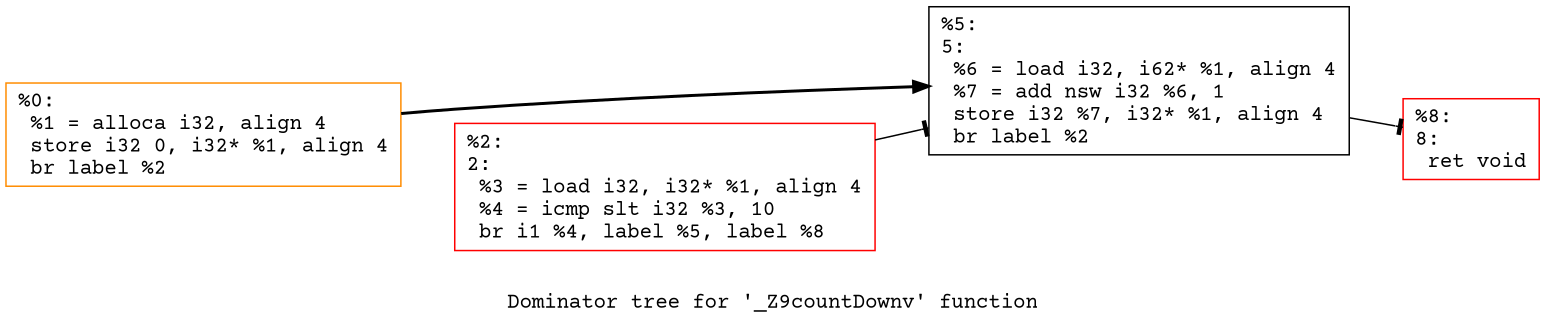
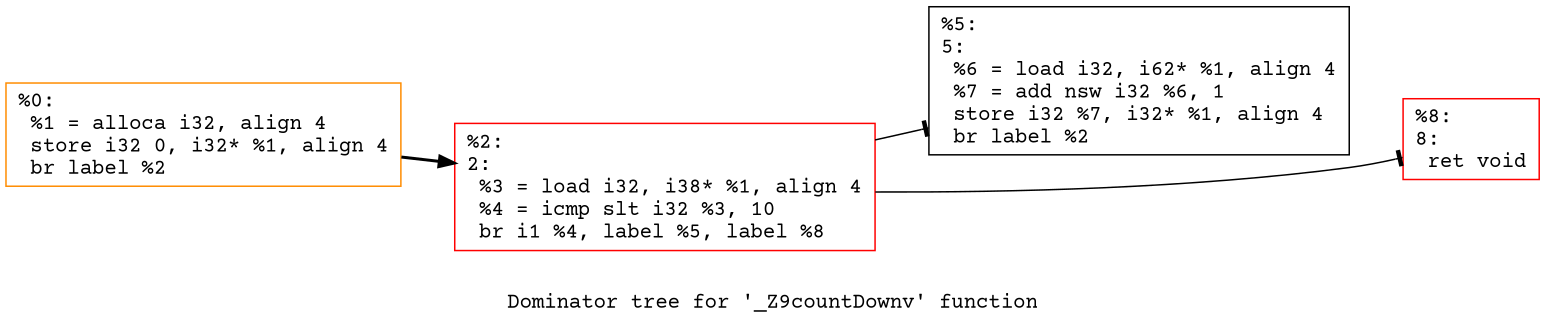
(657, 97) -> (420, 159)
(1372, 122) -> (1136, 186)
(665, 186) -> (665, 186)
